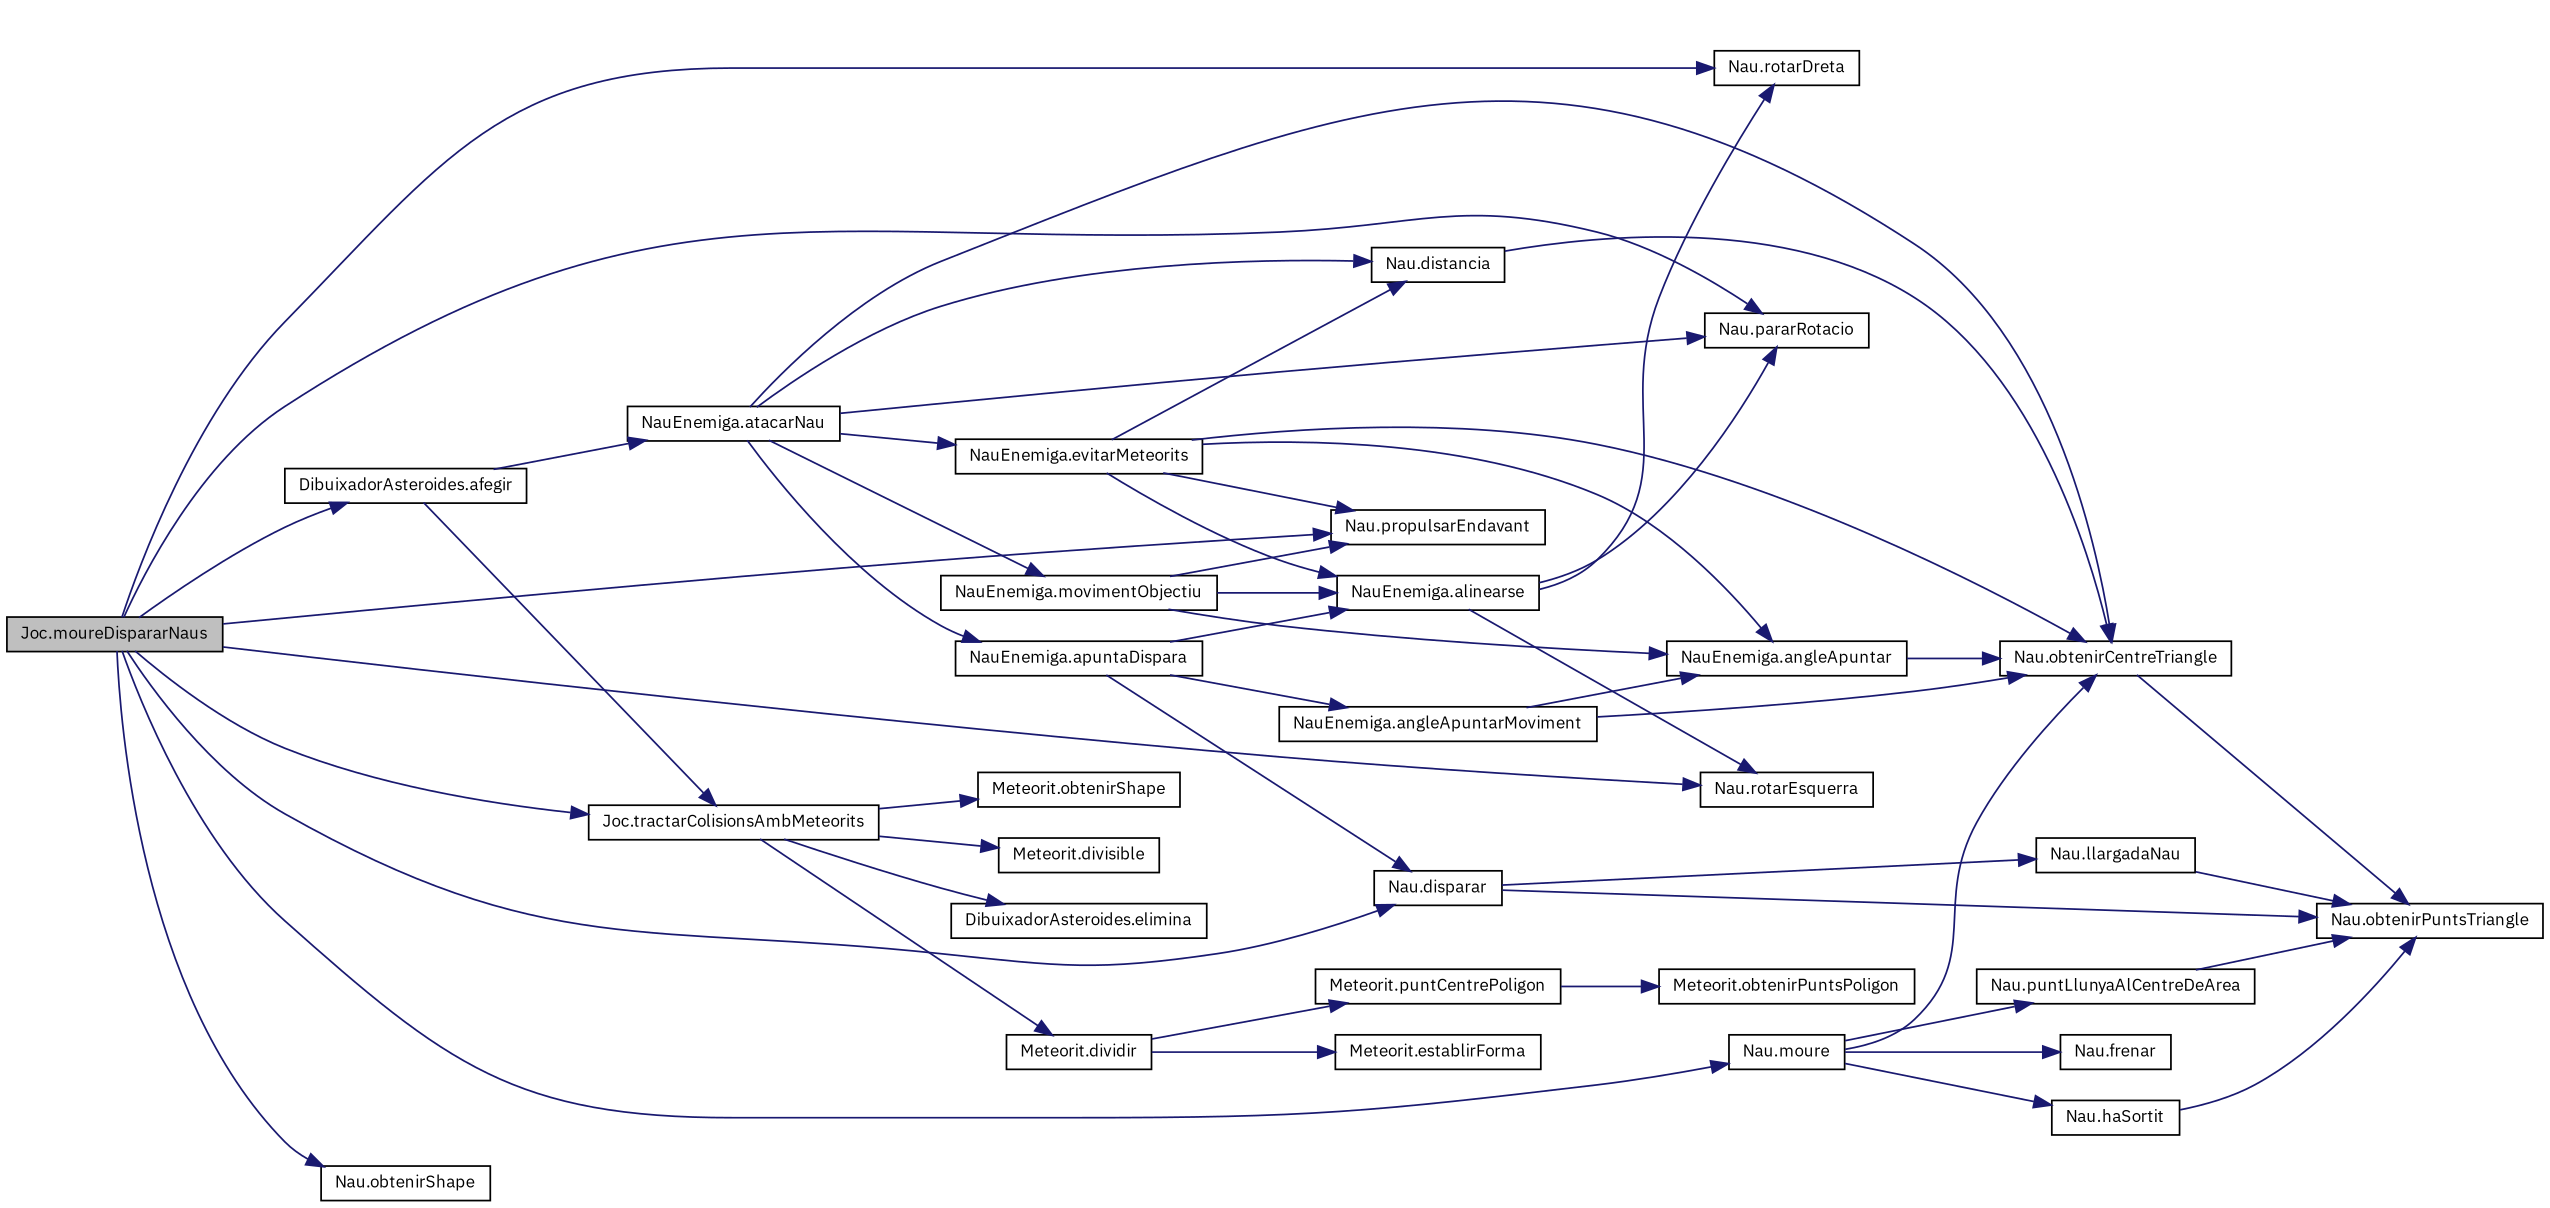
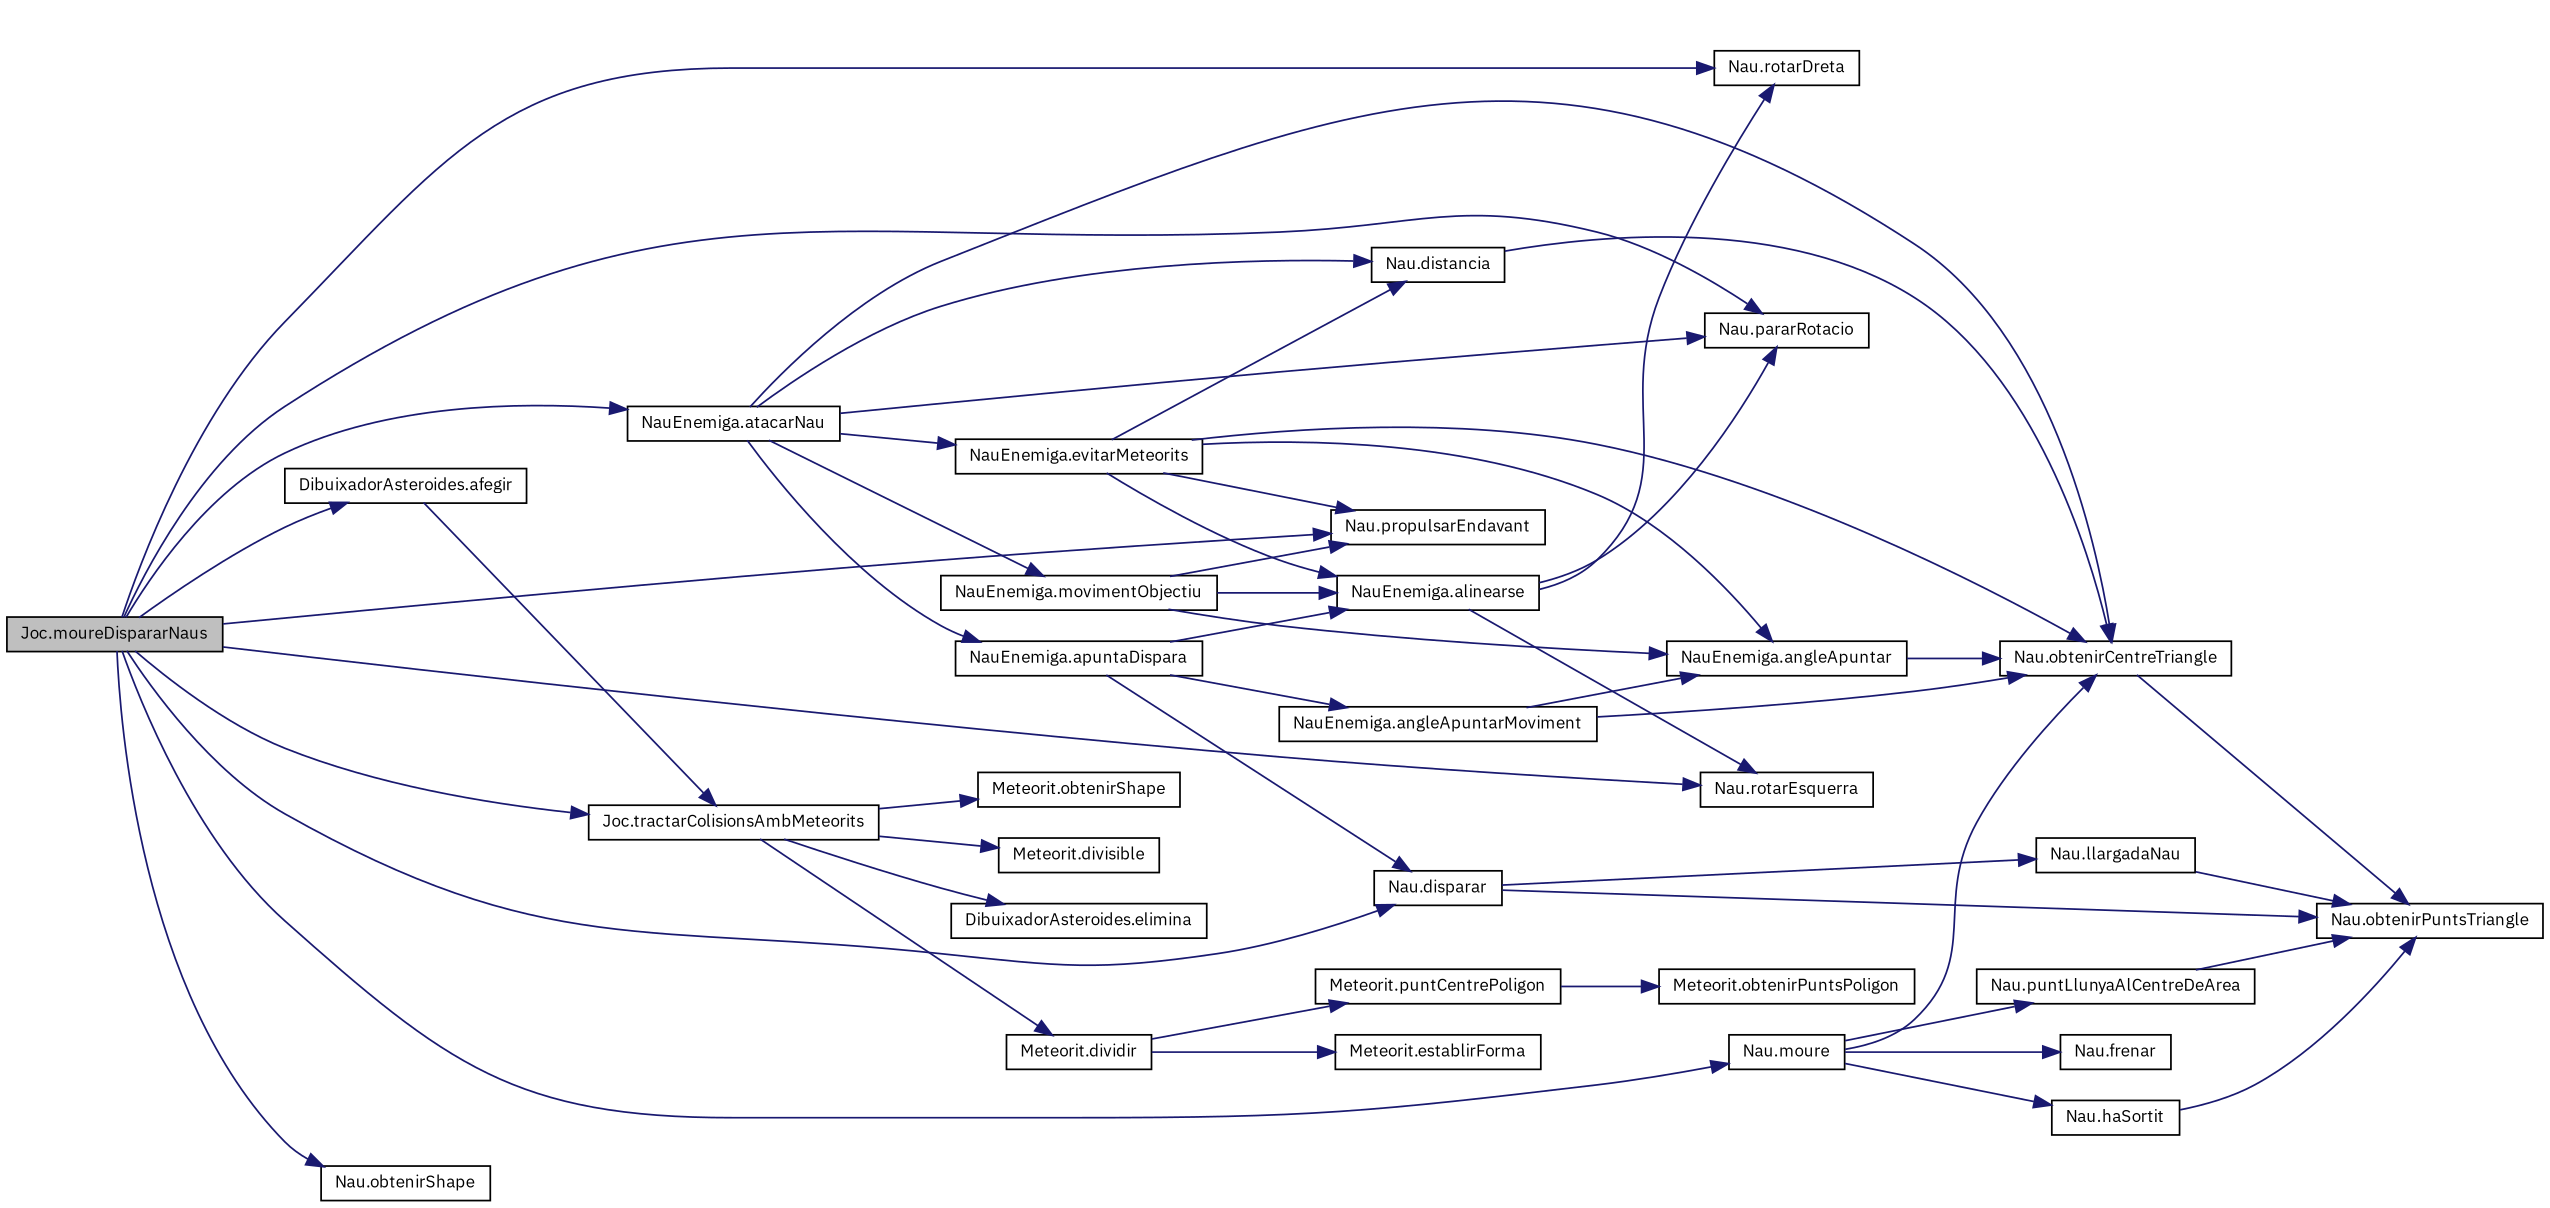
(561, 456) -> (331, 435)
